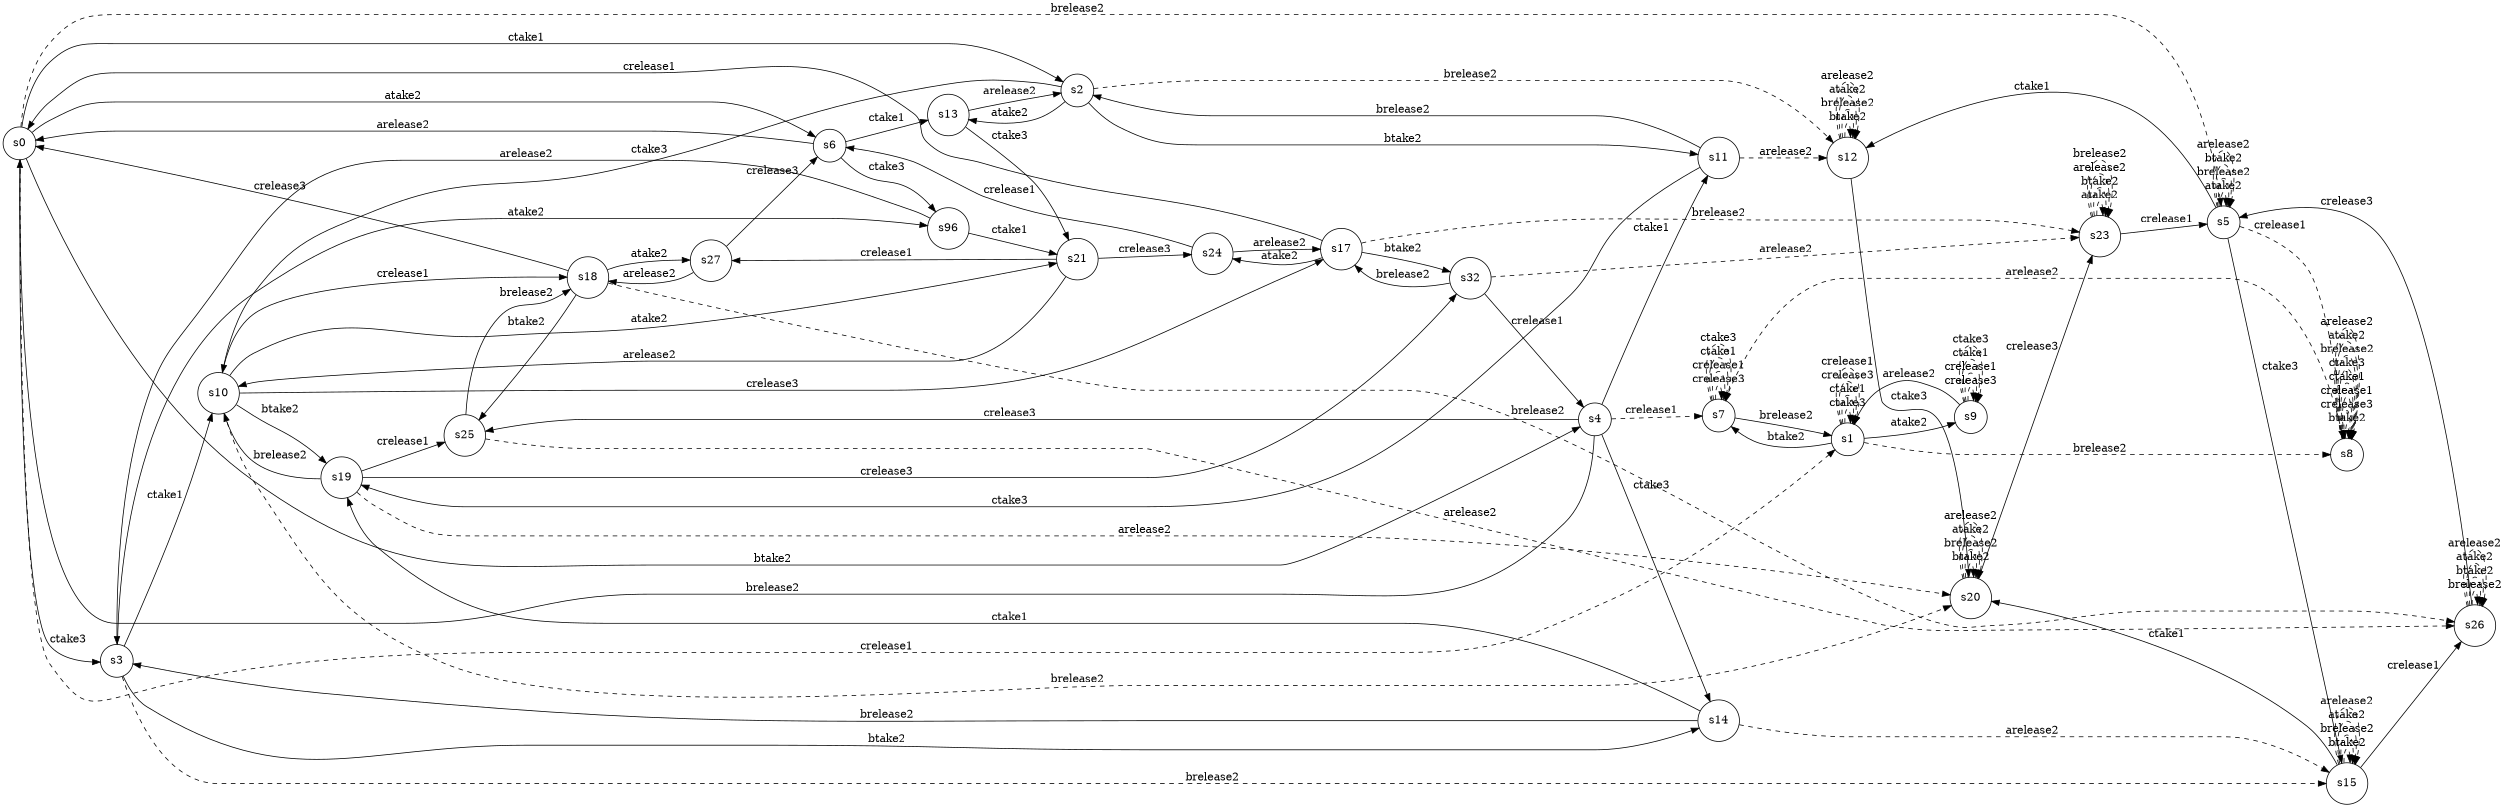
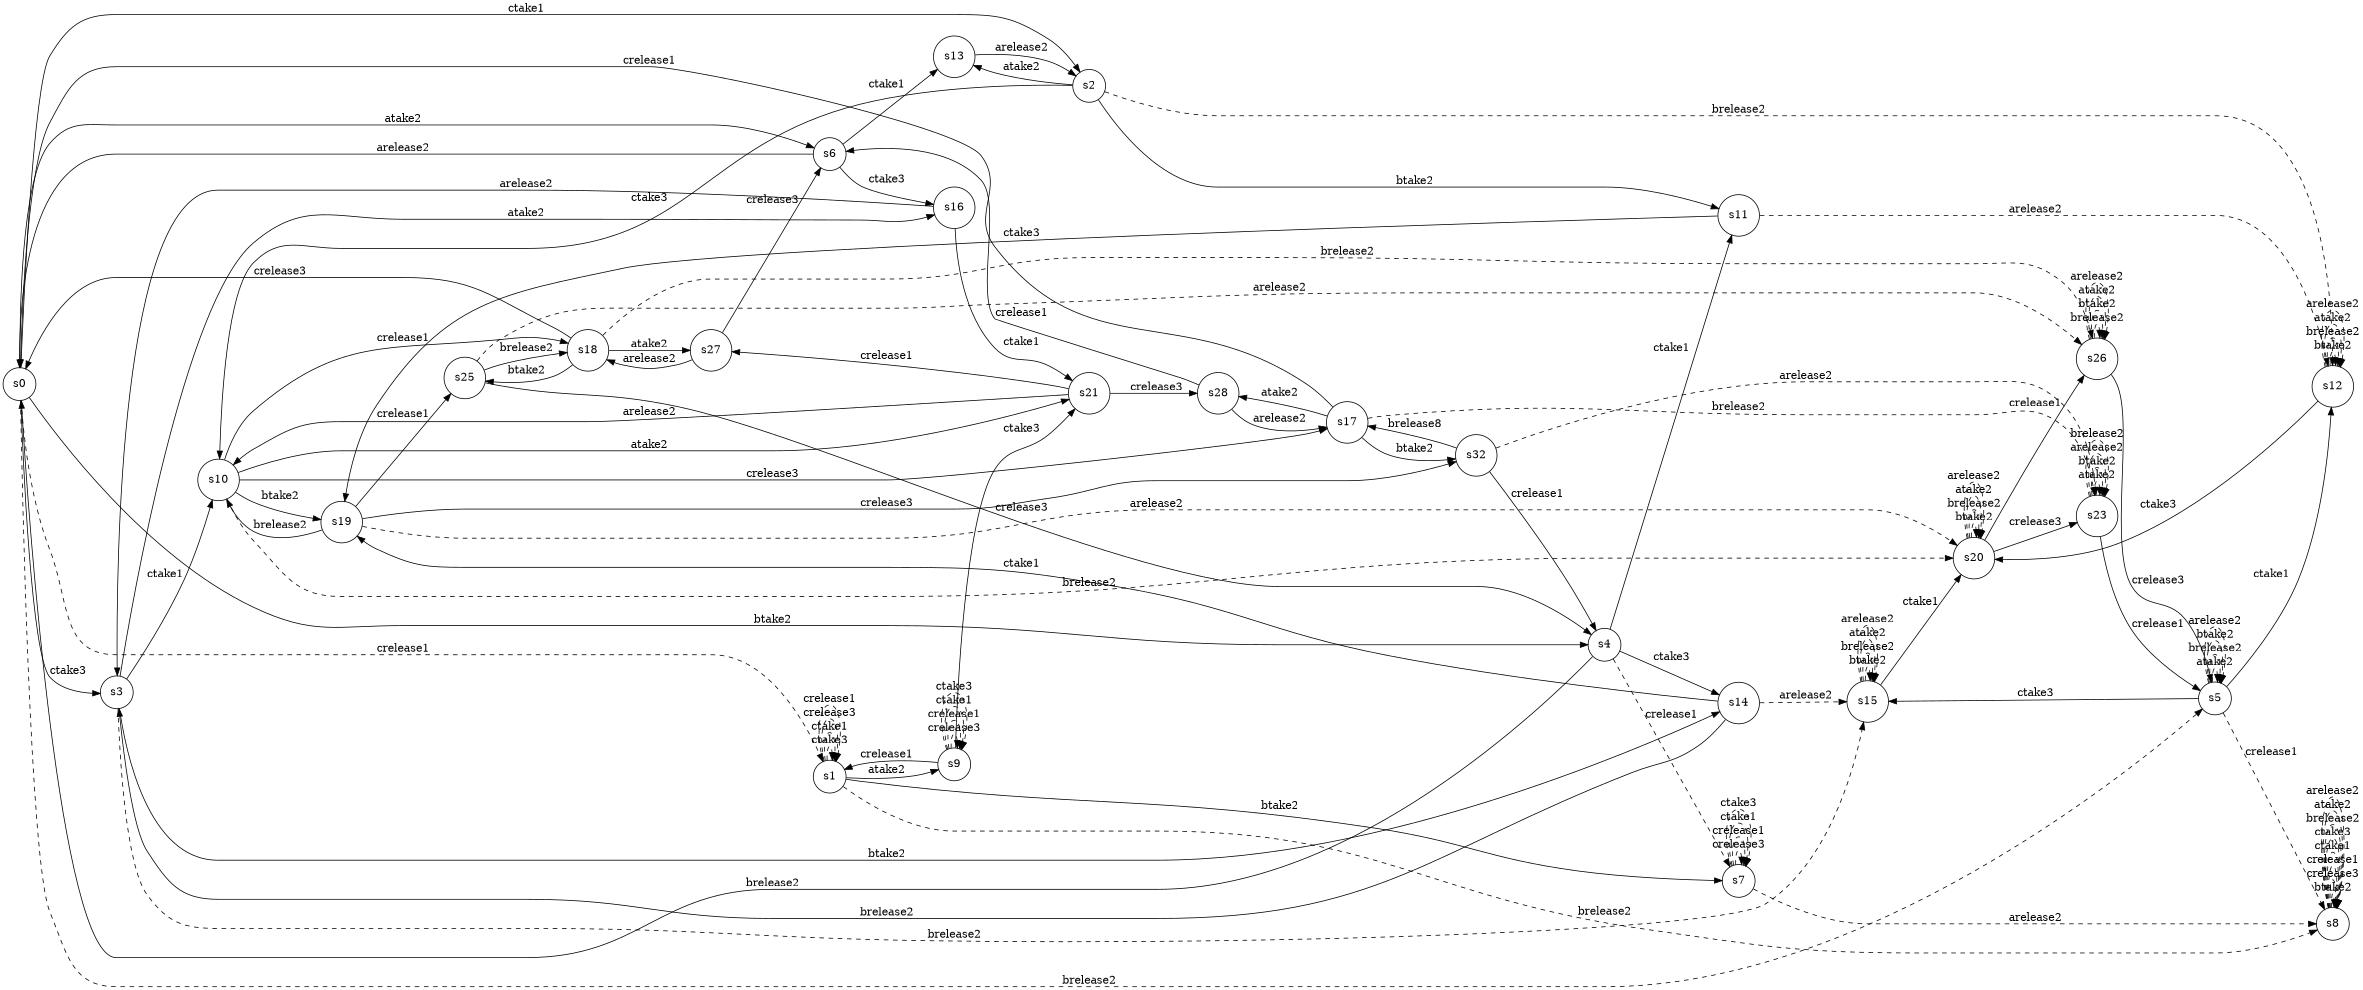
(1402, 116) -> none
(1015, 166) -> (970, 560)
(948, 228) -> (954, 208)
(1212, 254) -> (1218, 393)
(1403, 275) -> (1415, 424)
(1909, 375) -> (887, 755)
(1036, 419) -> (1034, 527)
(1779, 425) -> none
(2409, 708) -> (2031, 460)
